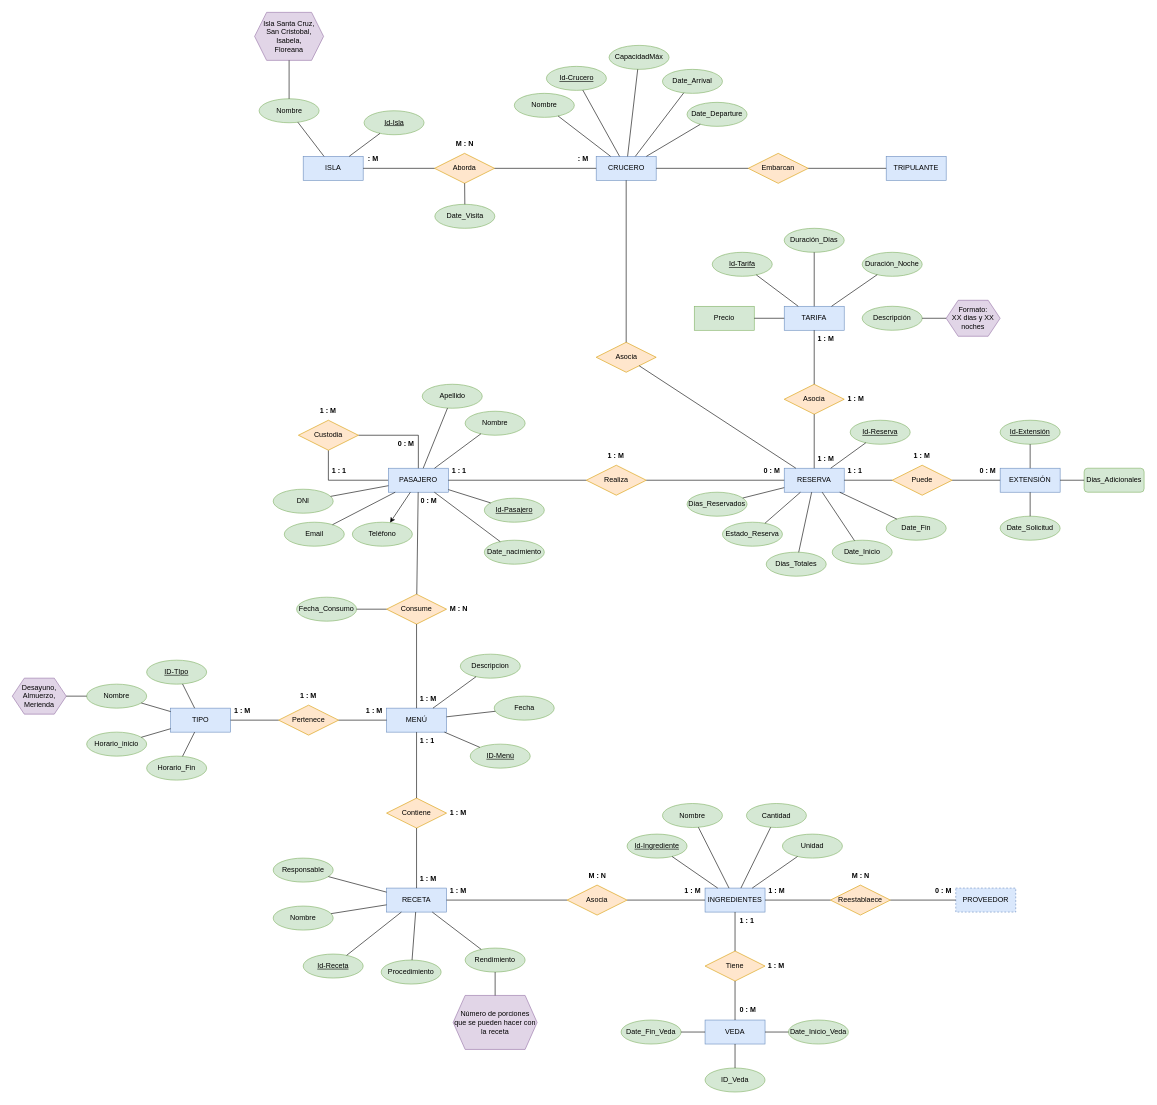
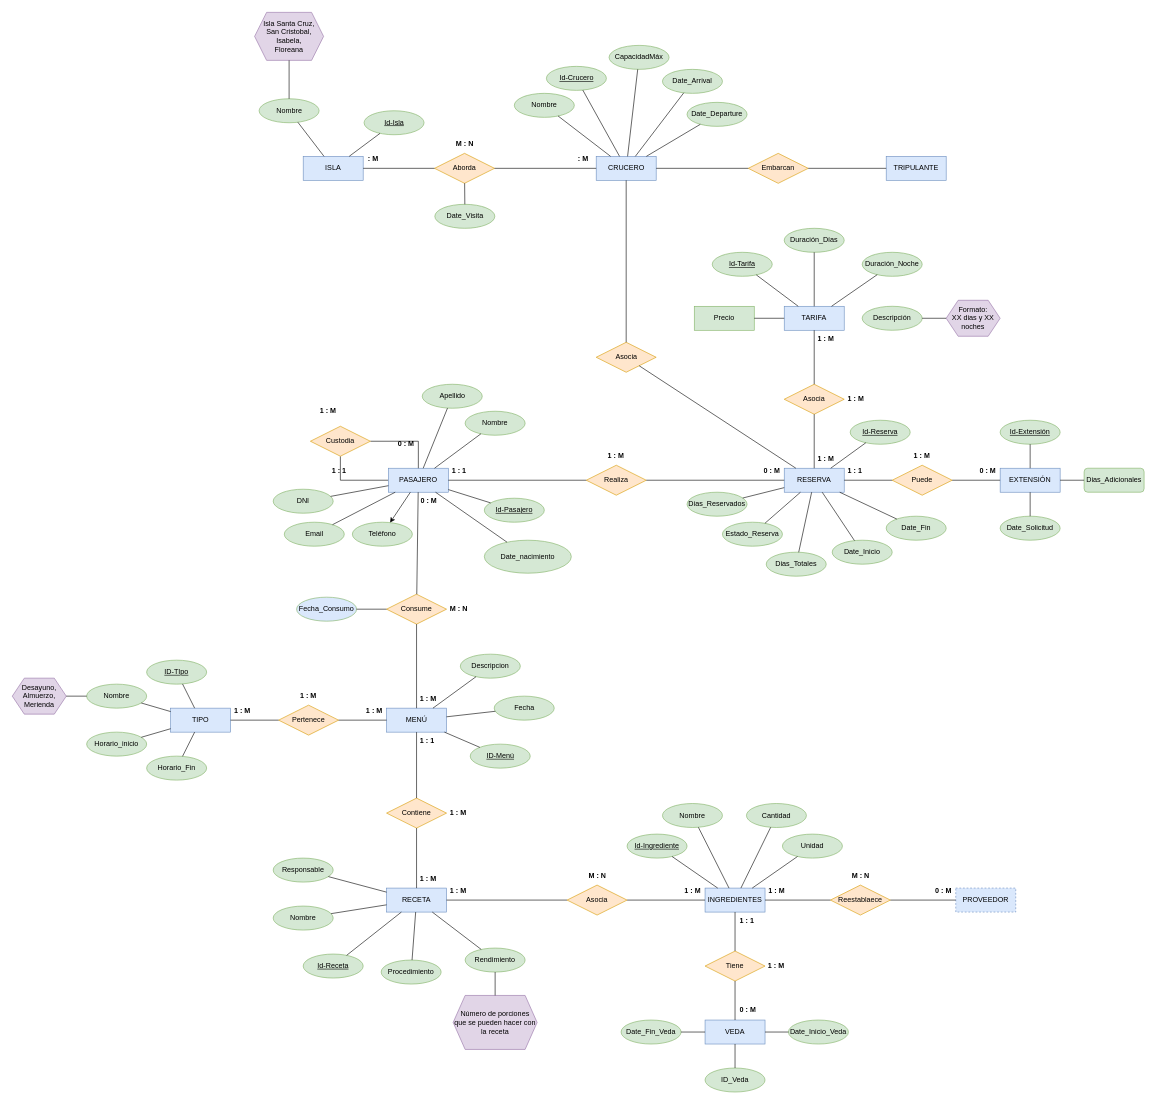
(329, 435) -> (341, 441)
(515, 552) -> (528, 557)
(327, 609) -> (327, 609)
